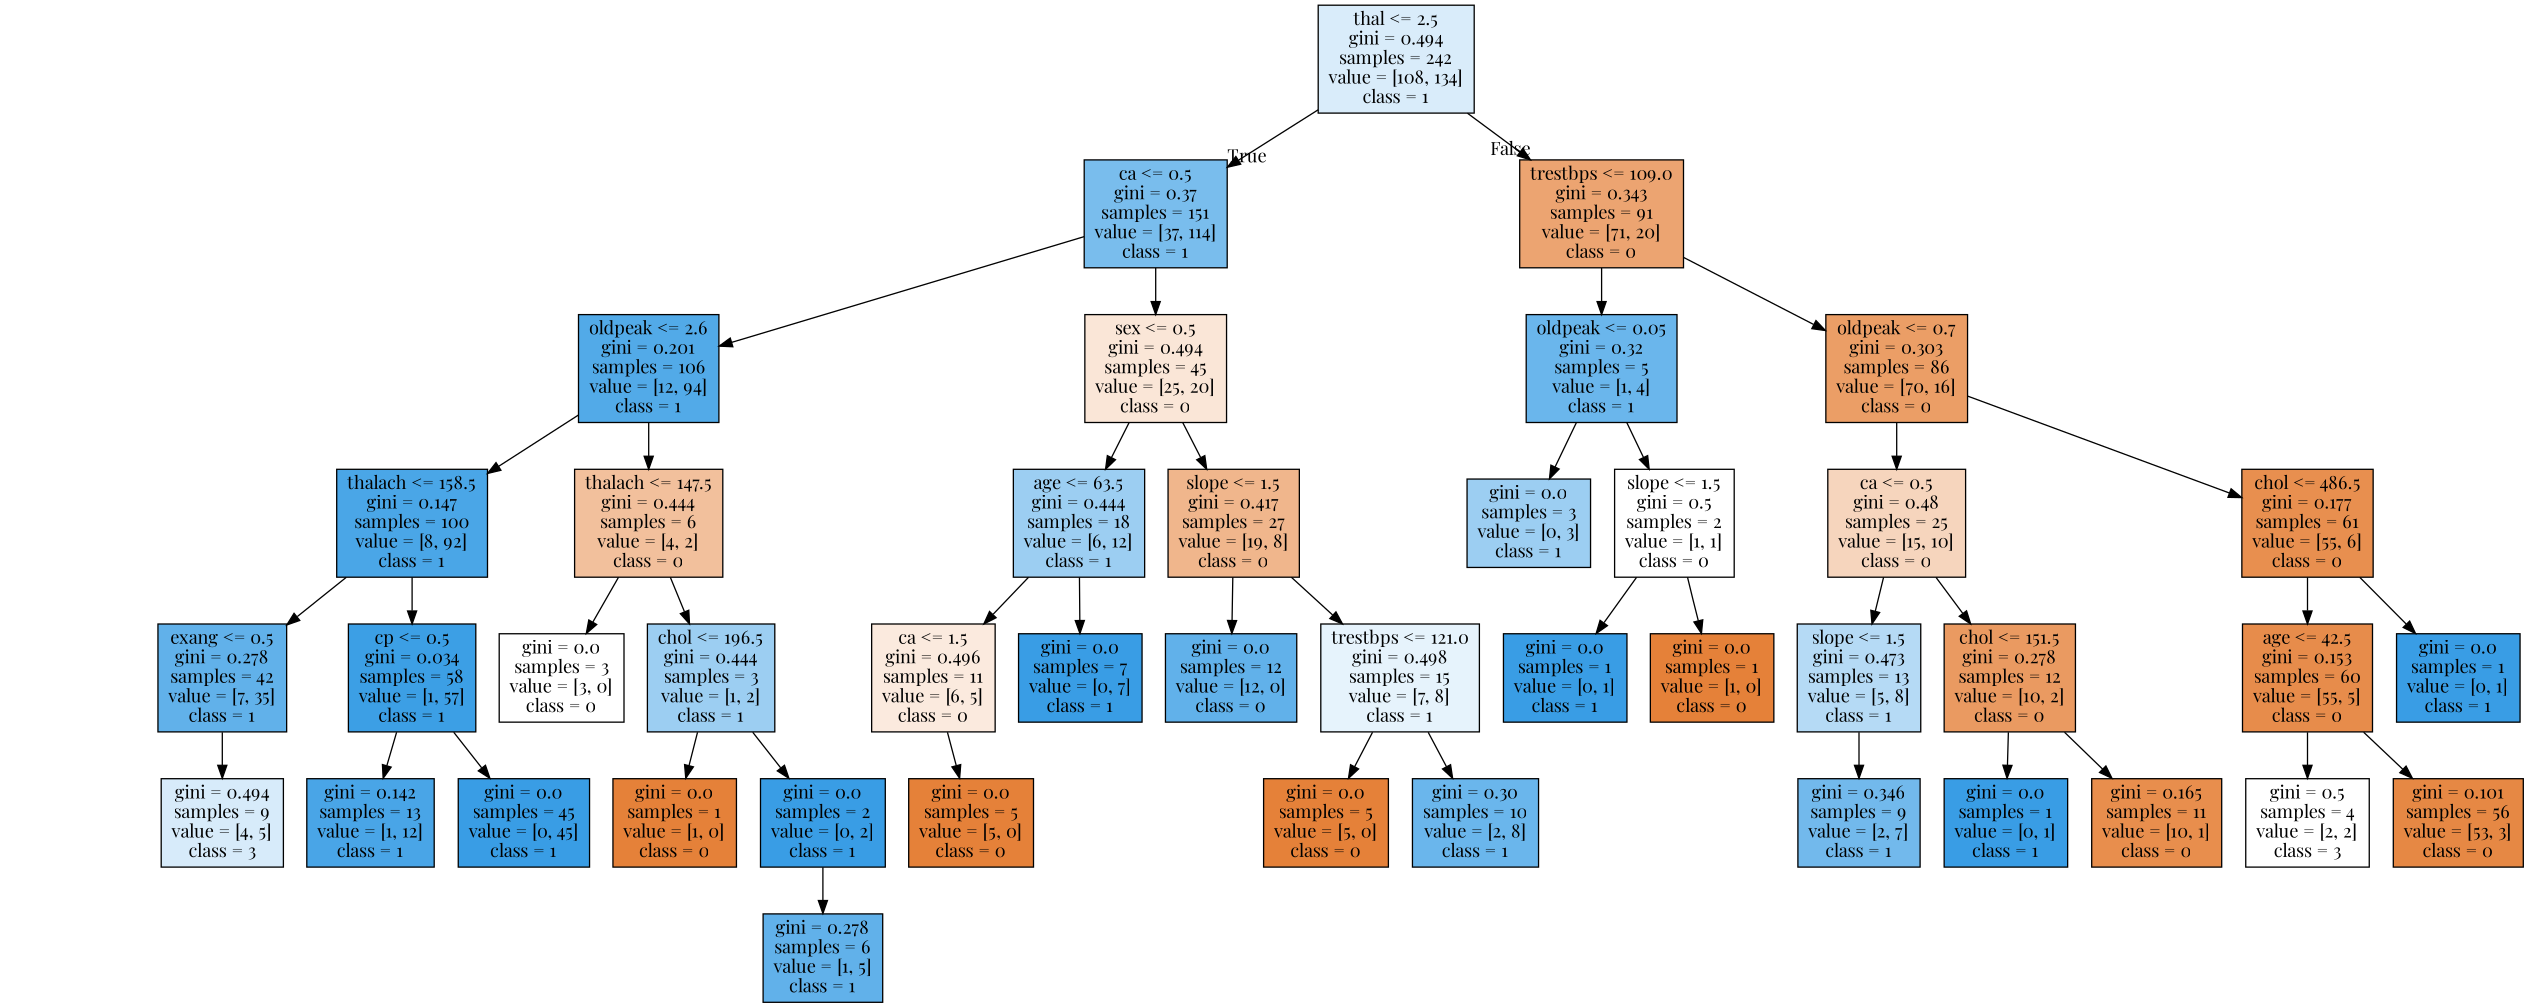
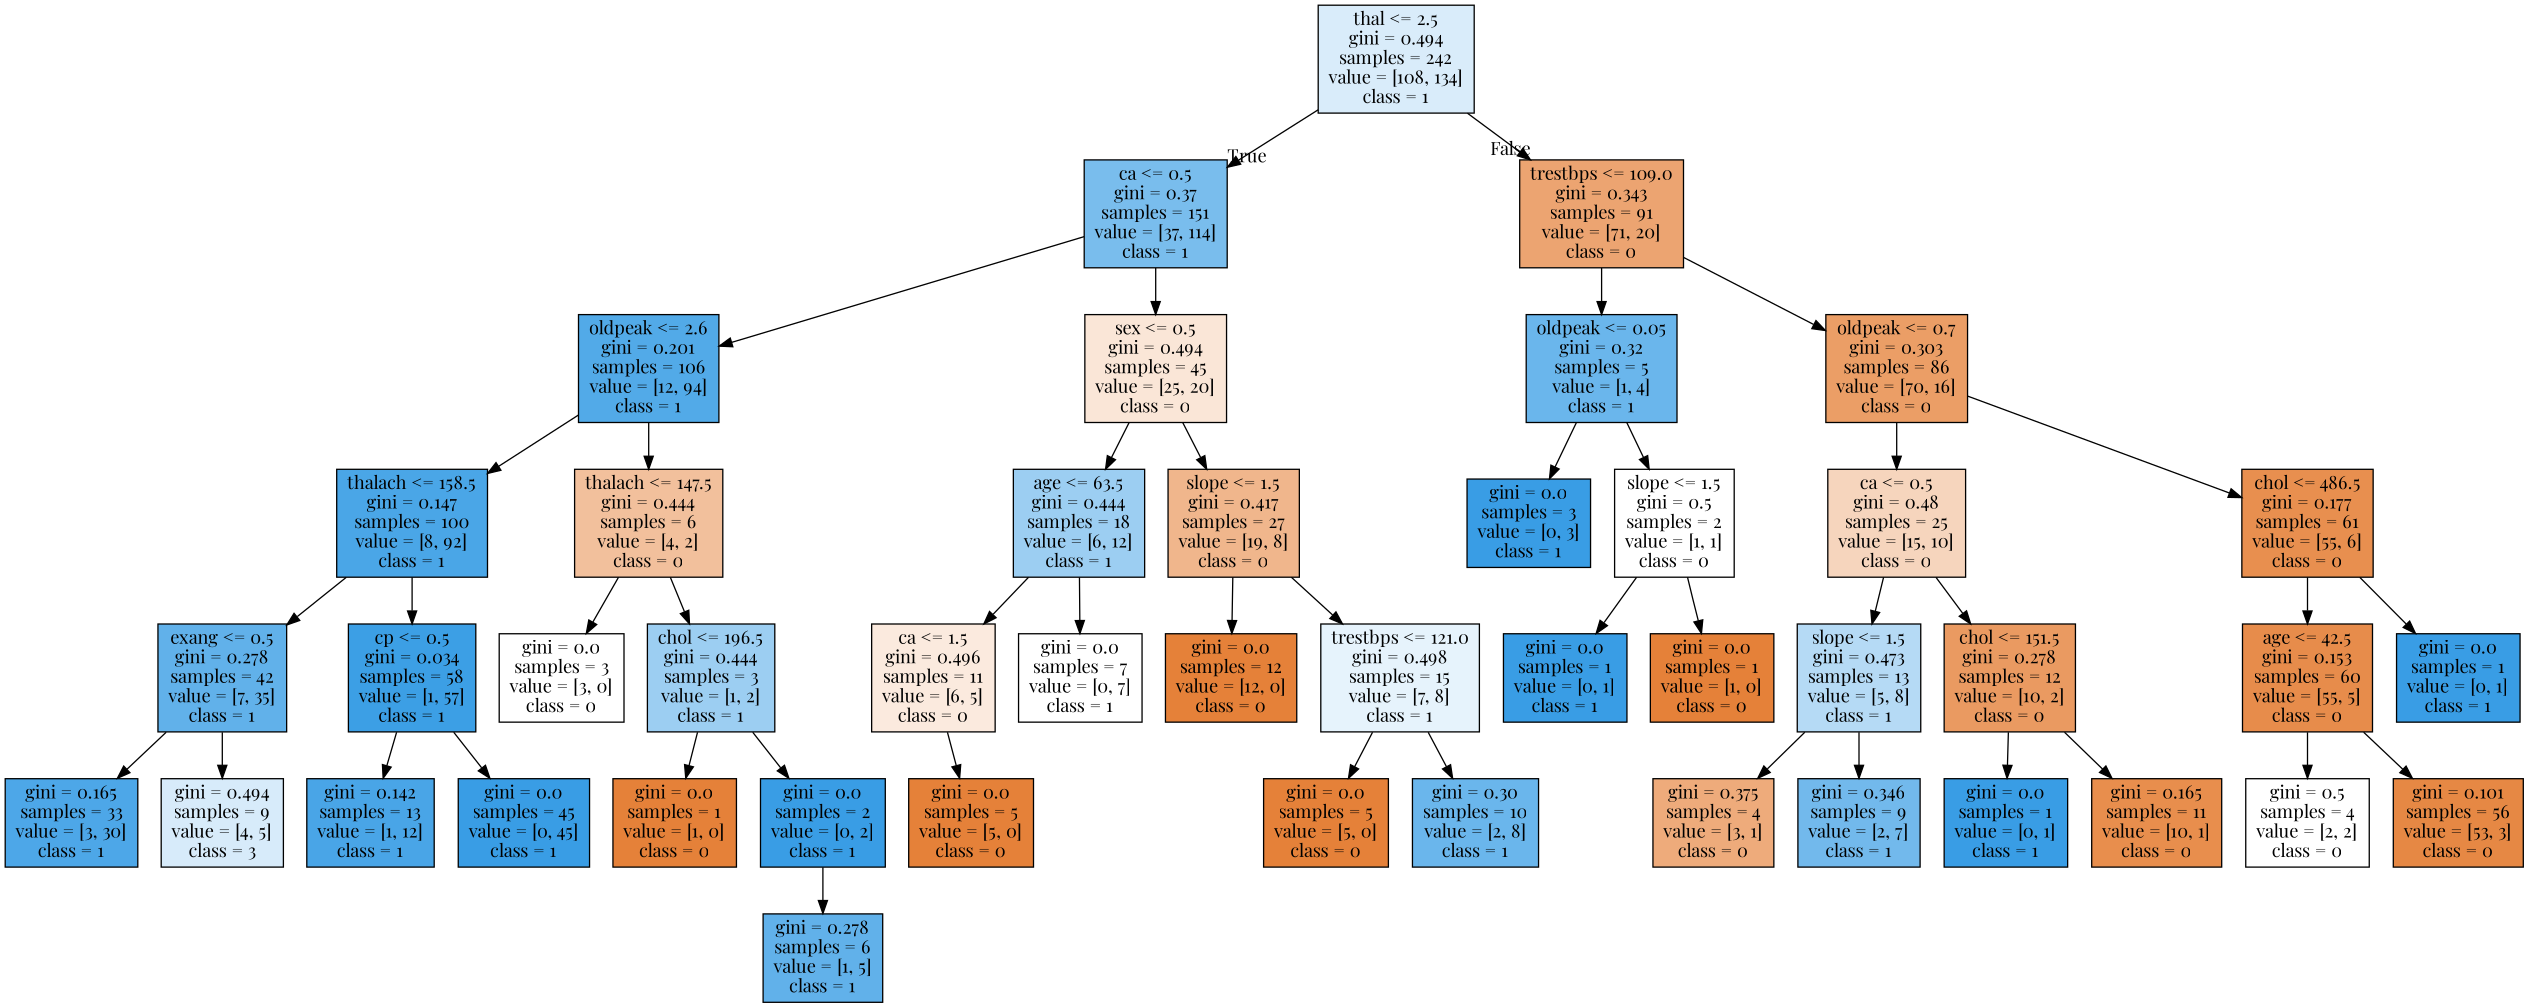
(1529, 523) -> (1529, 523)
(1080, 678) -> (1080, 678)
(1231, 678) -> (1231, 678)
none -> (71, 823)
none -> (1713, 823)
(2307, 823) -> (2307, 823)
